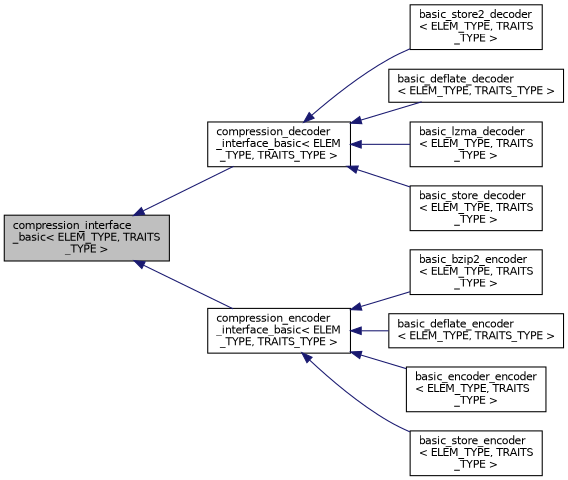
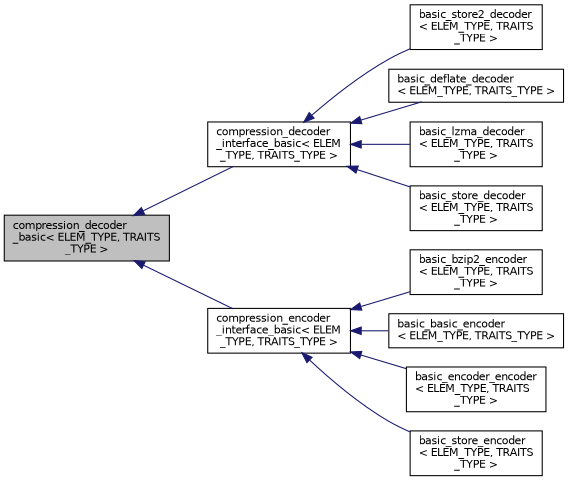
(87, 238) -> (87, 238)
(476, 331) -> (476, 331)
